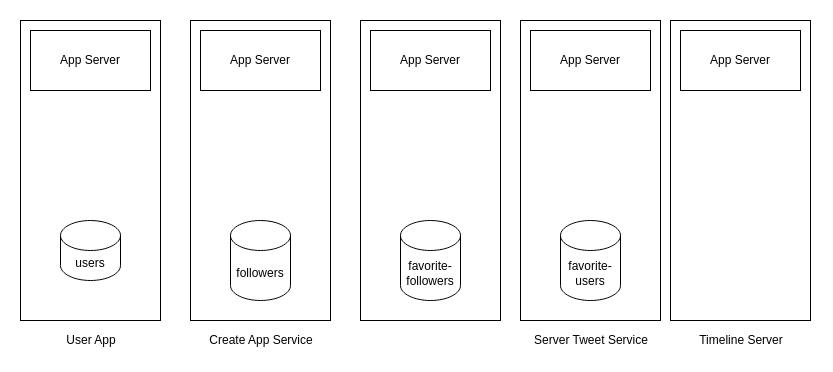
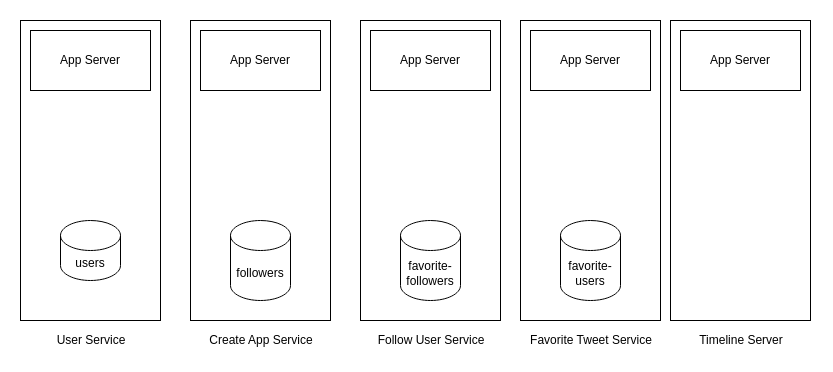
(92, 341) -> (92, 341)
none -> (432, 341)
(592, 341) -> (592, 341)
